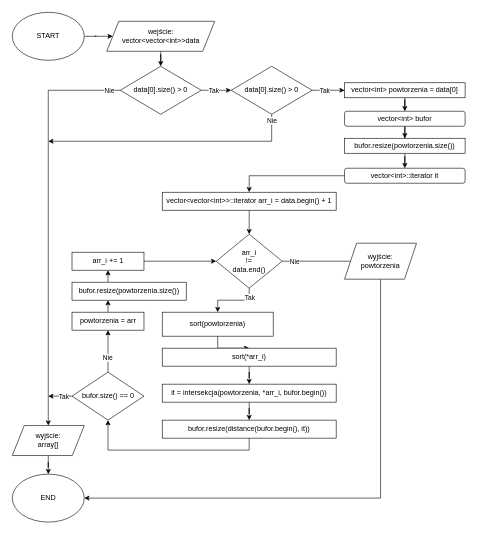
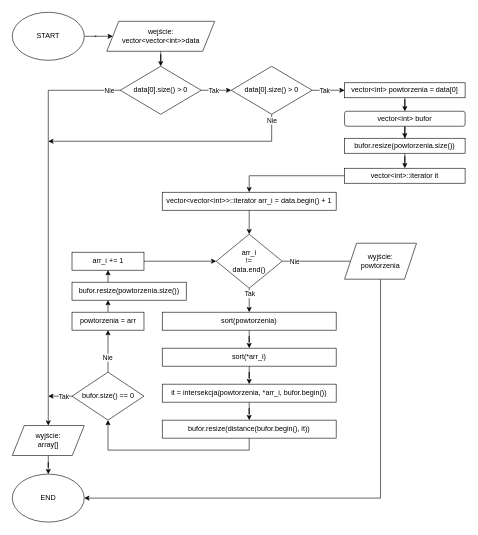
(405, 176) -> (405, 176)
(218, 324) -> (249, 321)
